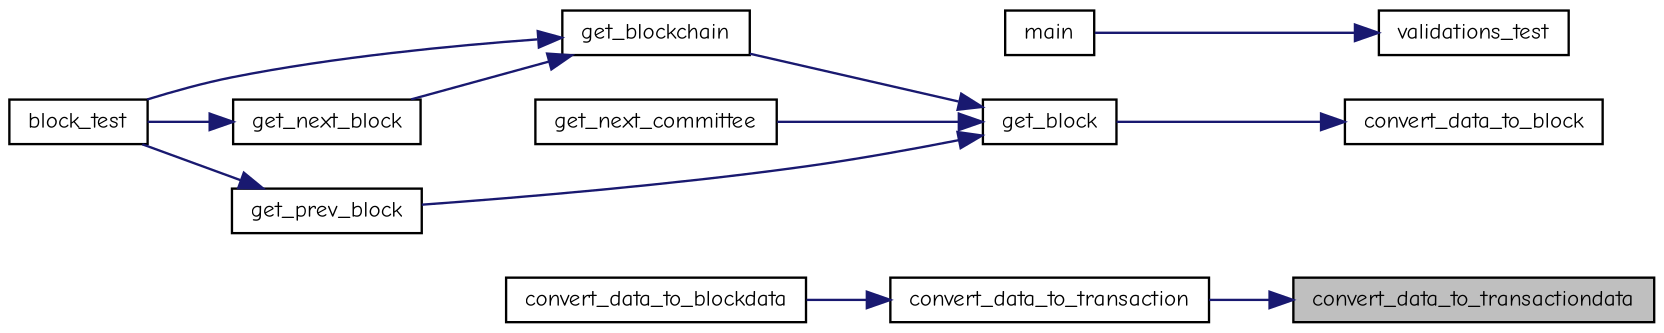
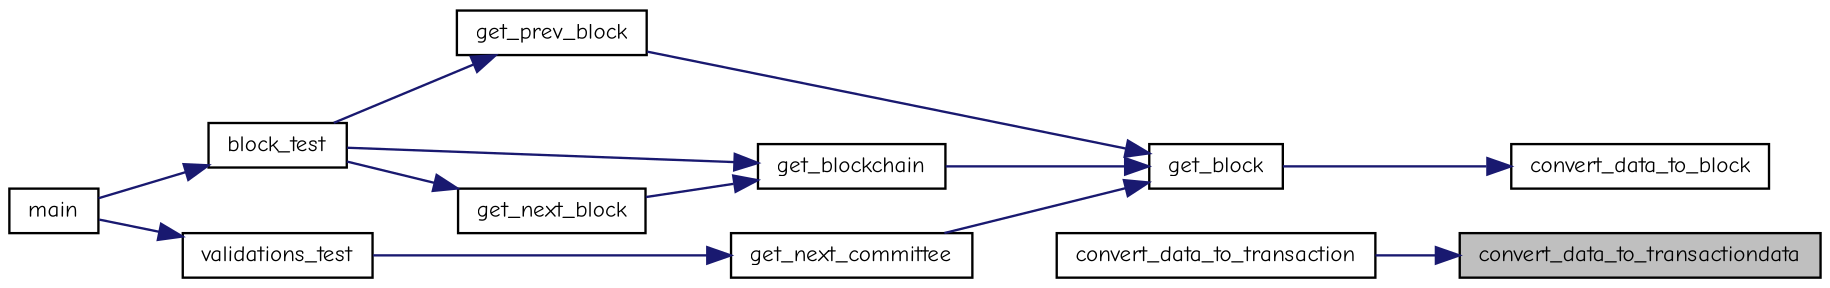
none -> (142, 185)
none -> (540, 255)
(656, 300) -> none
